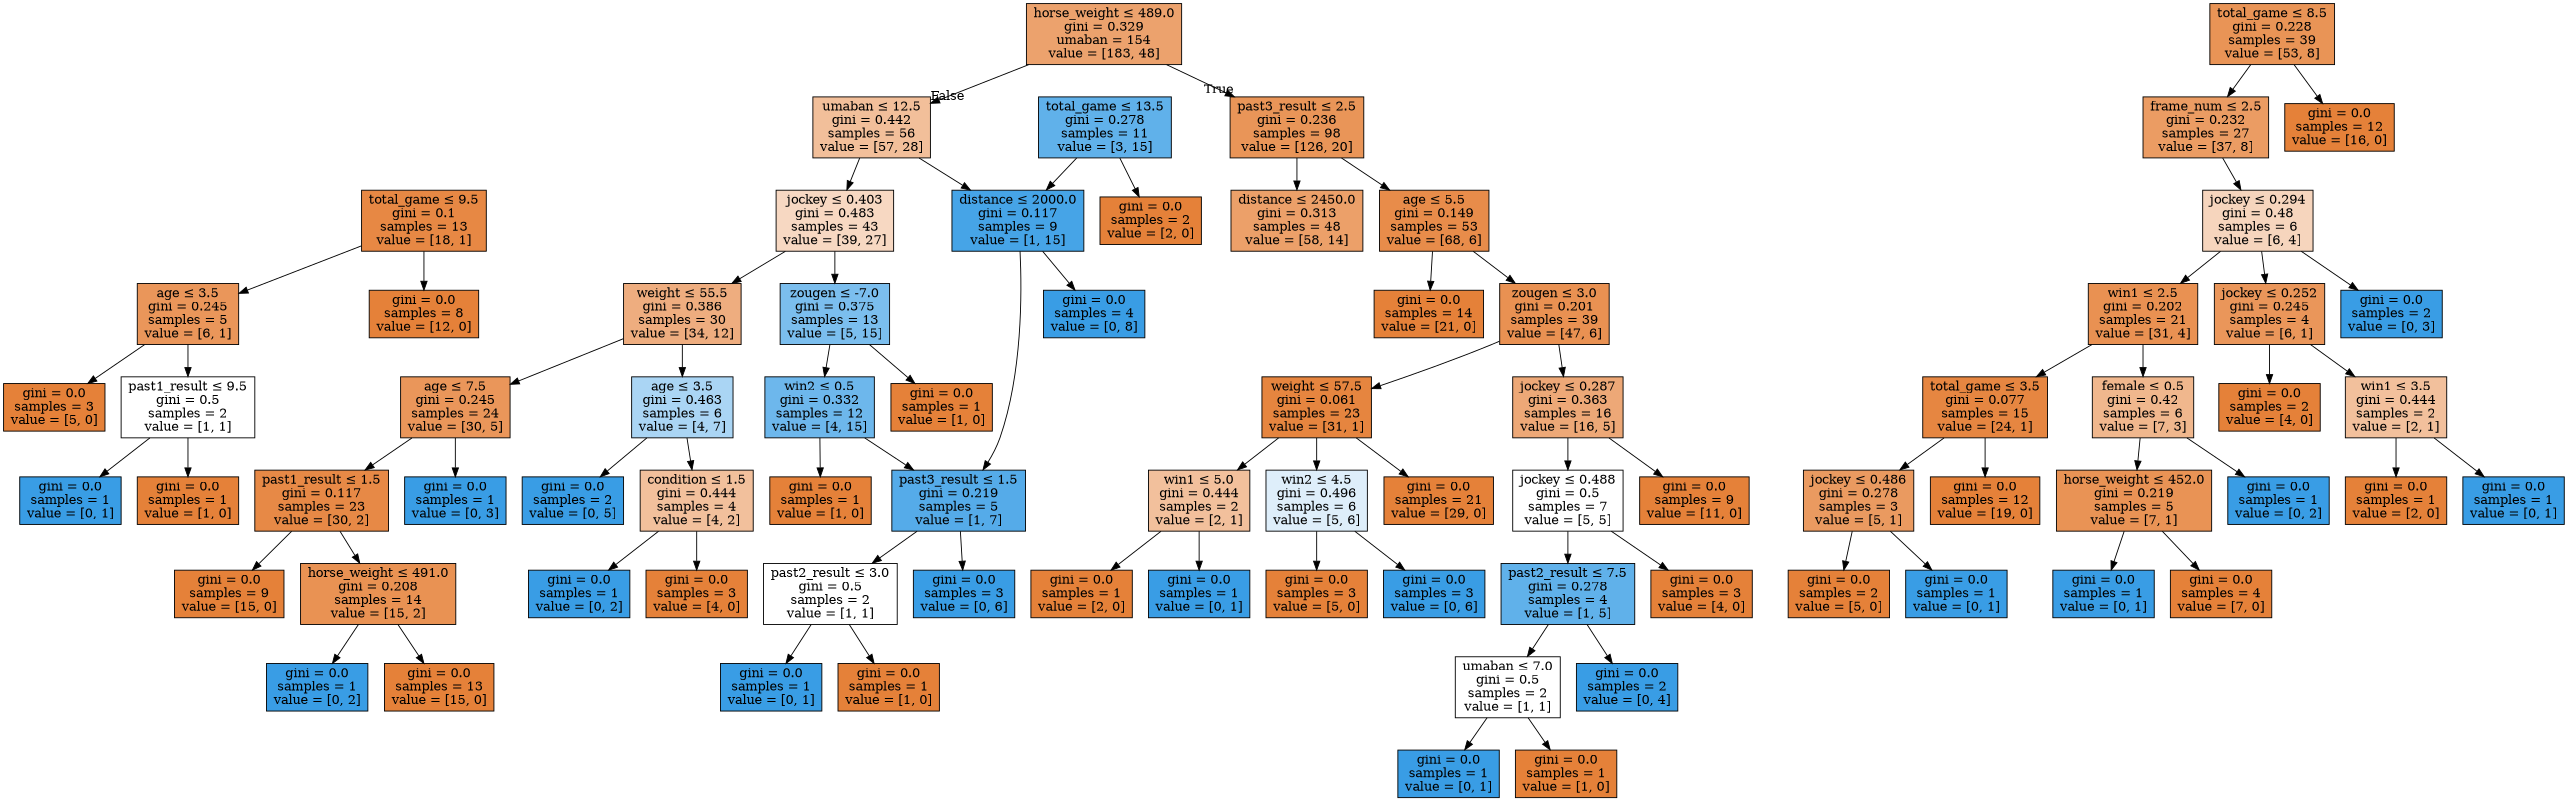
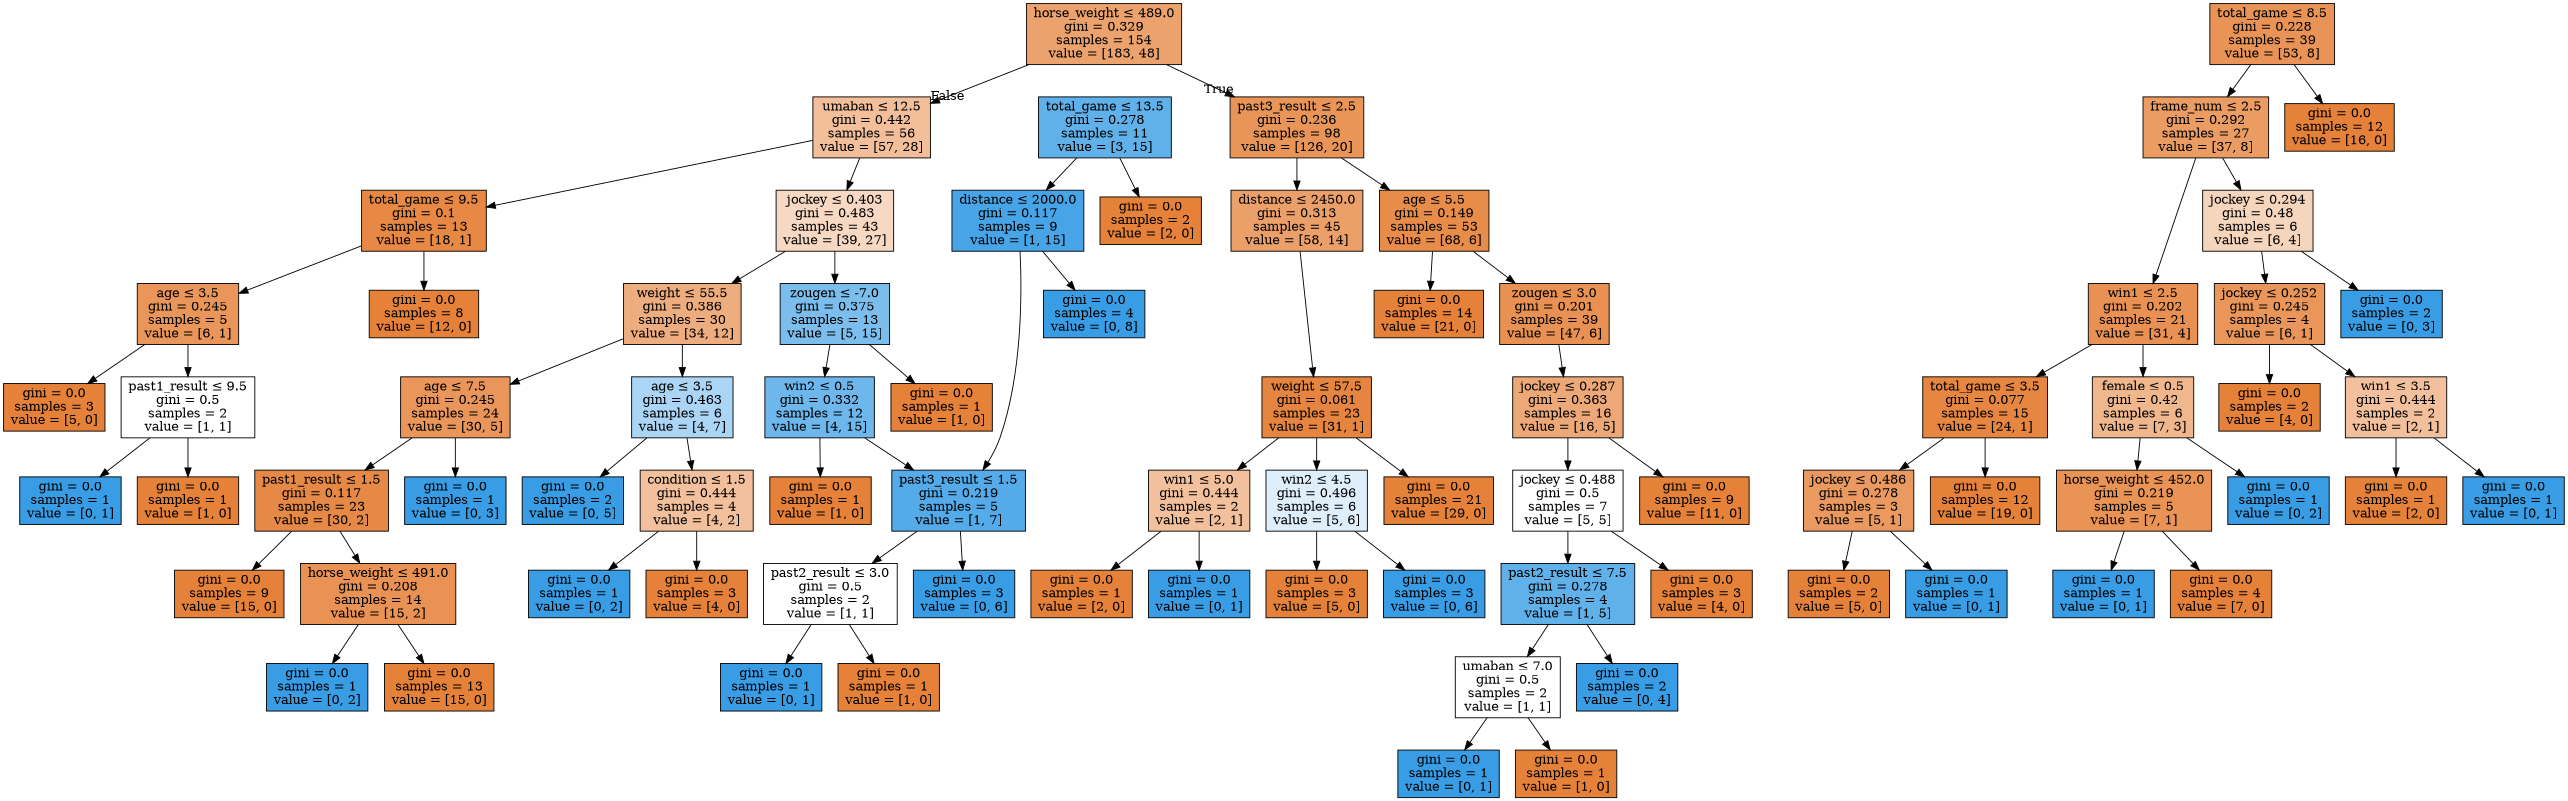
(1104, 40) -> (1104, 40)
(2206, 120) -> (2206, 120)
(941, 172) -> (654, 173)
(1297, 227) -> (1297, 227)
(2204, 264) -> (2176, 216)
(1440, 364) -> (1306, 309)
